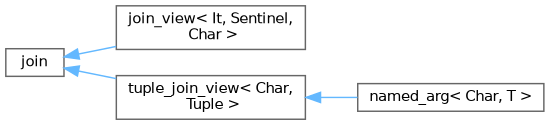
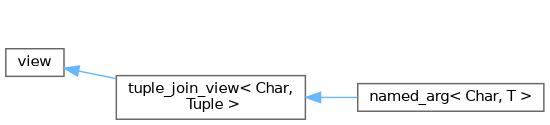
(211, 28) -> none
(35, 63) -> (35, 63)
